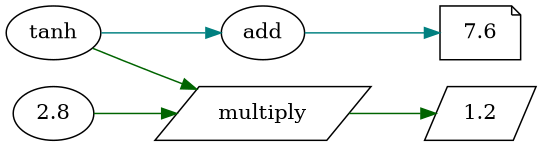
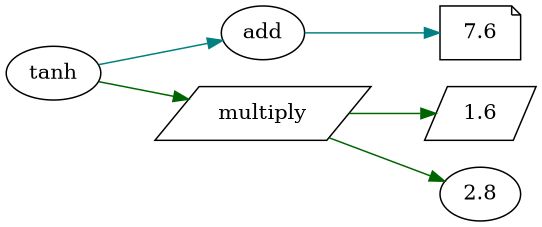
(128, 113) -> (380, 157)
(480, 113) -> (480, 113)
